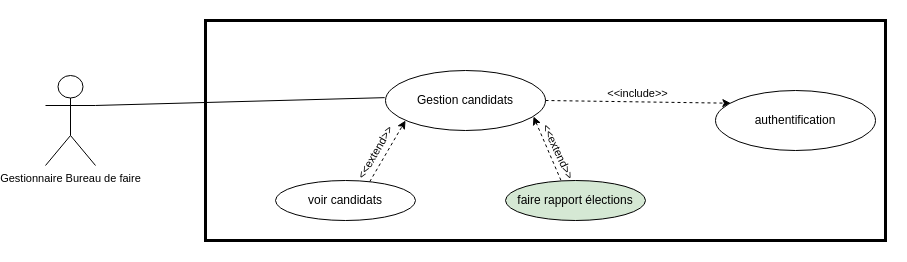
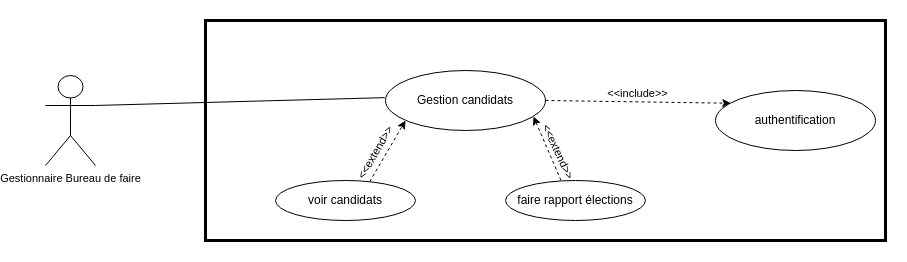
(576, 201) -> (576, 201)
